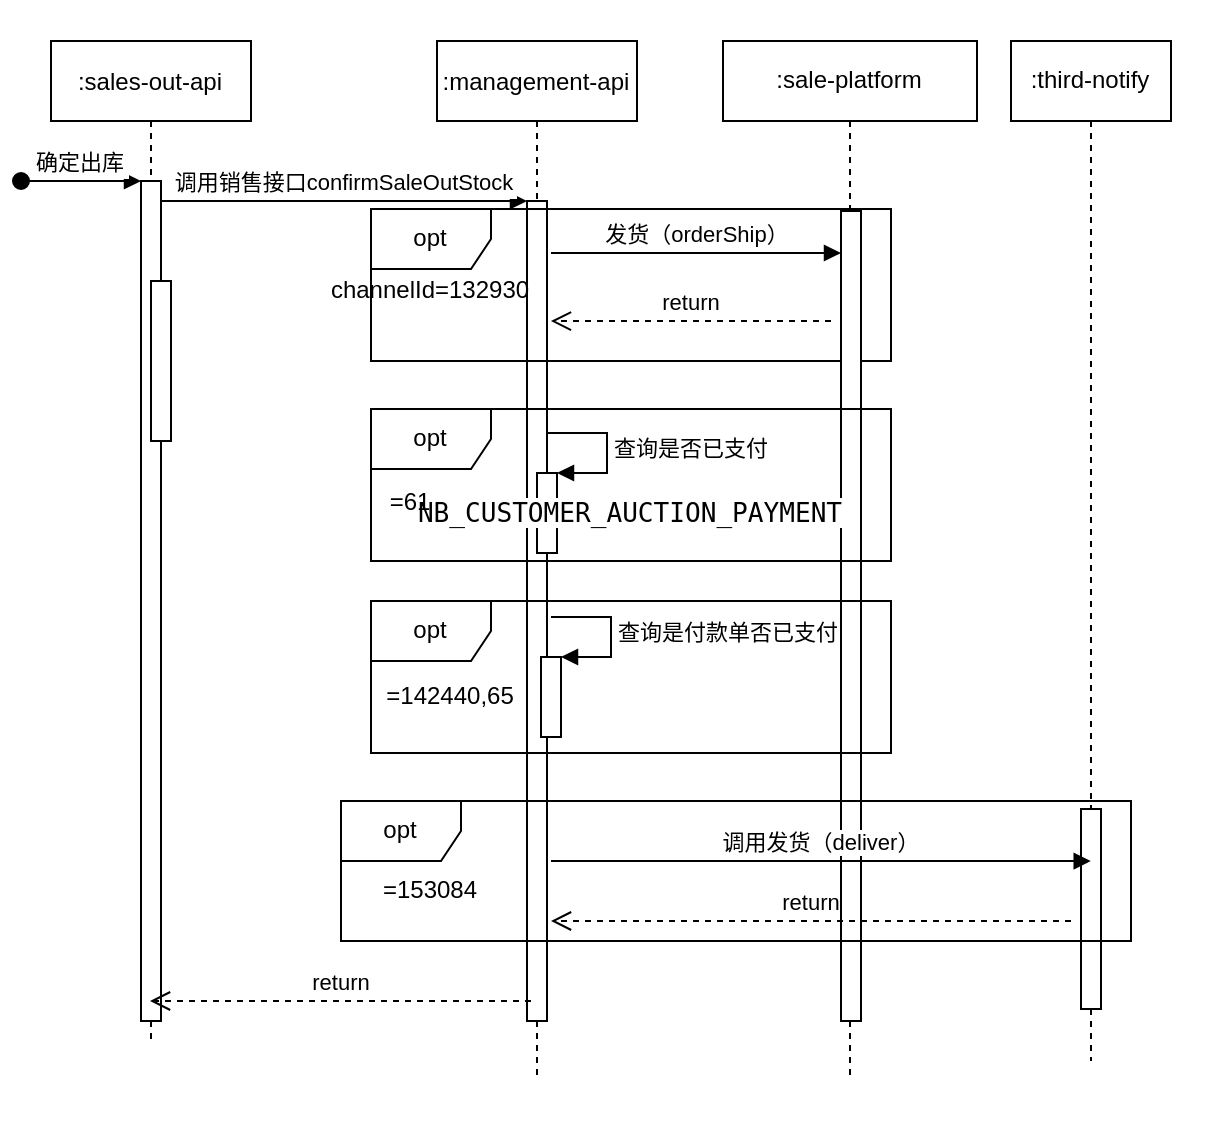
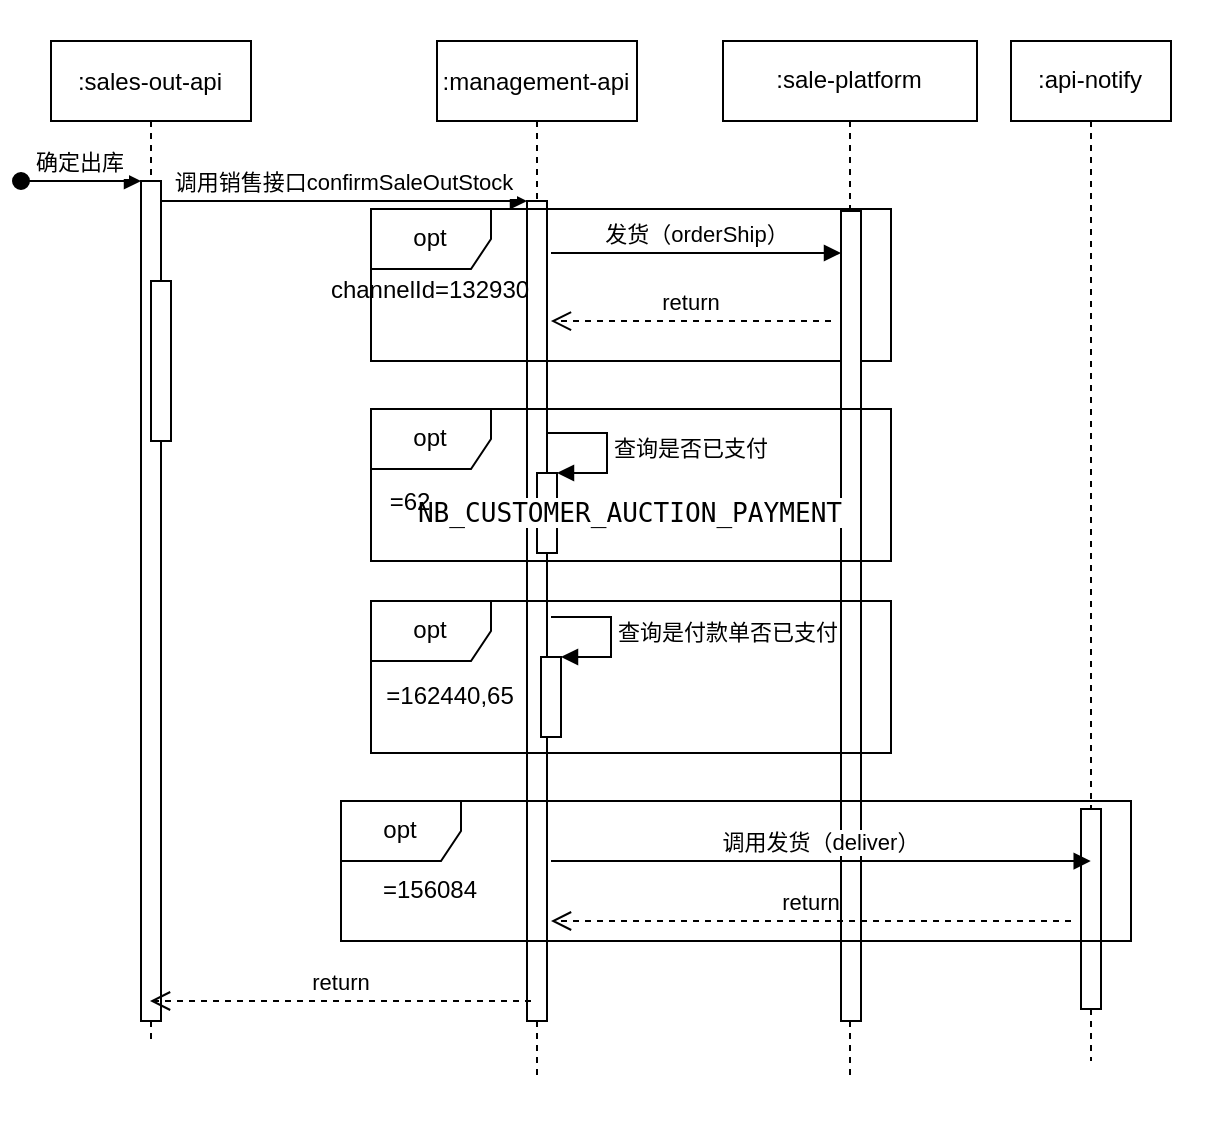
(1091, 81) -> (1091, 81)
(411, 503) -> (411, 503)
(451, 697) -> (451, 697)
(431, 891) -> (431, 891)
